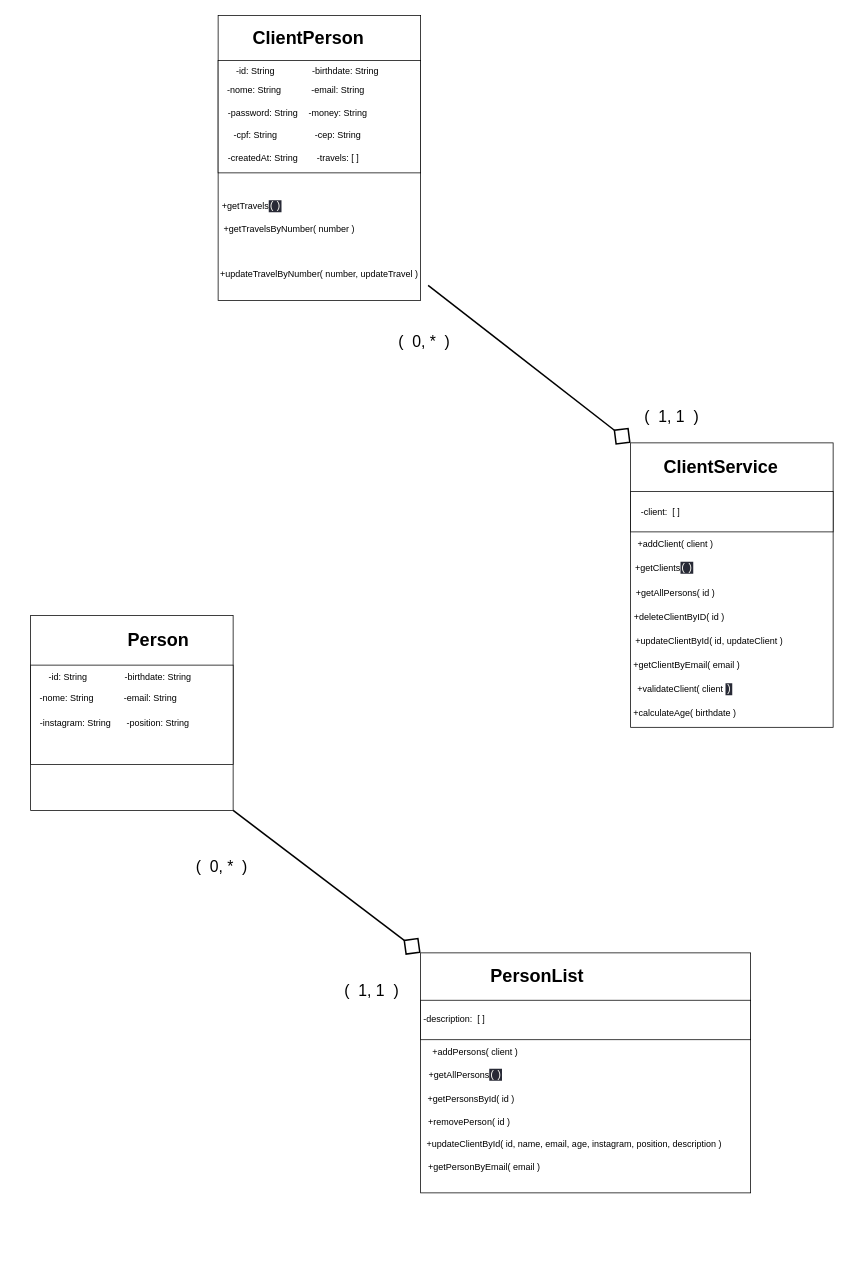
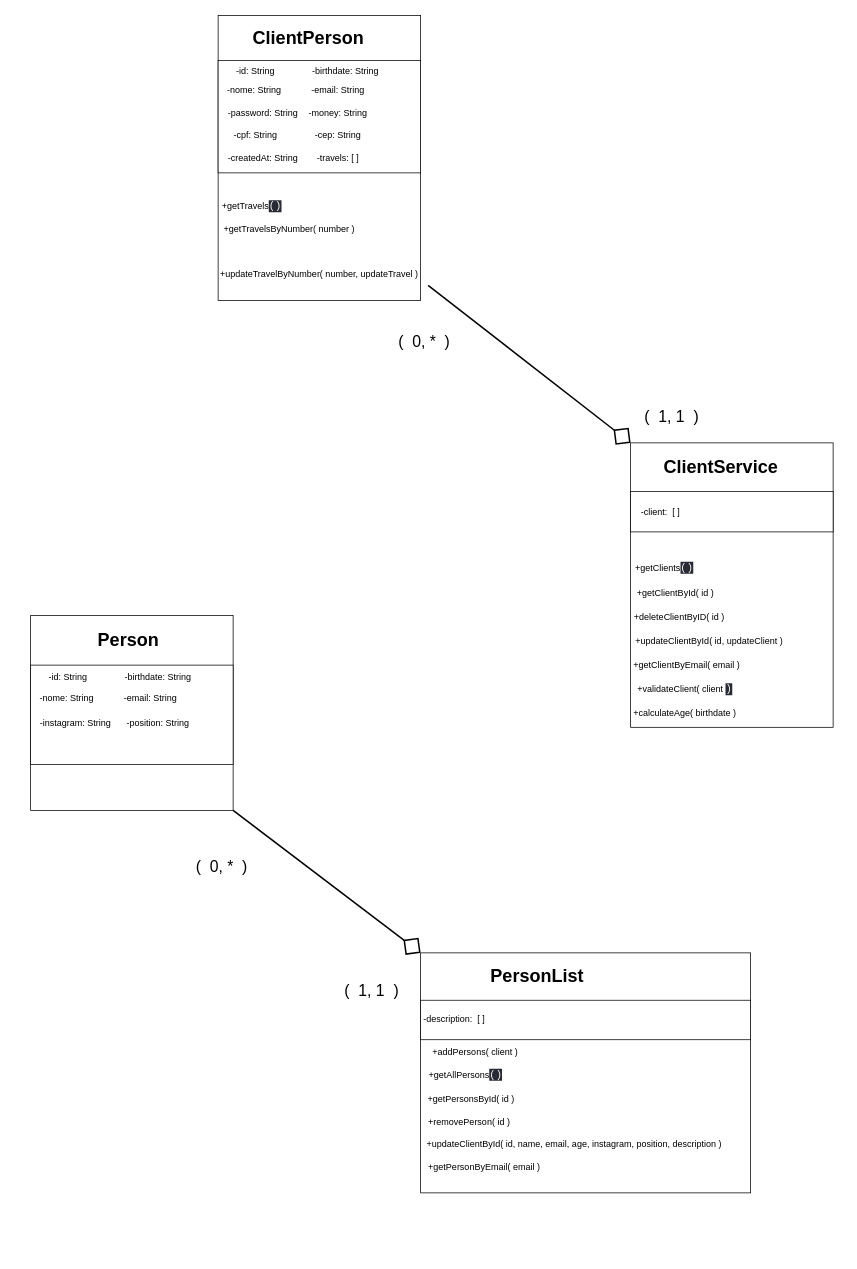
(675, 544) -> none
(675, 593) -> (675, 593)
(158, 640) -> (128, 640)
